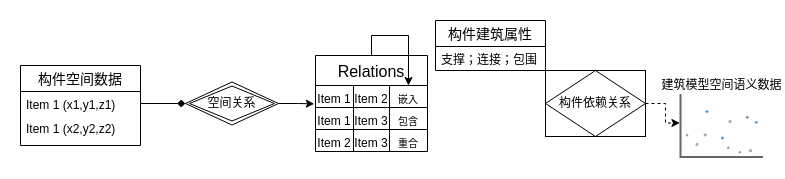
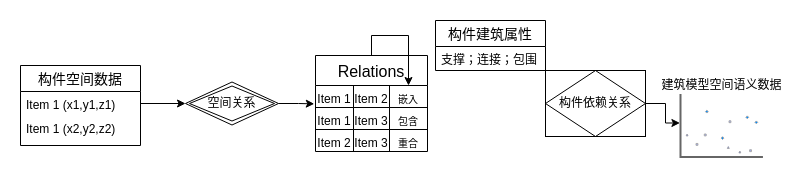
(176, 104) -> (177, 104)
(666, 108) -> (666, 108)
